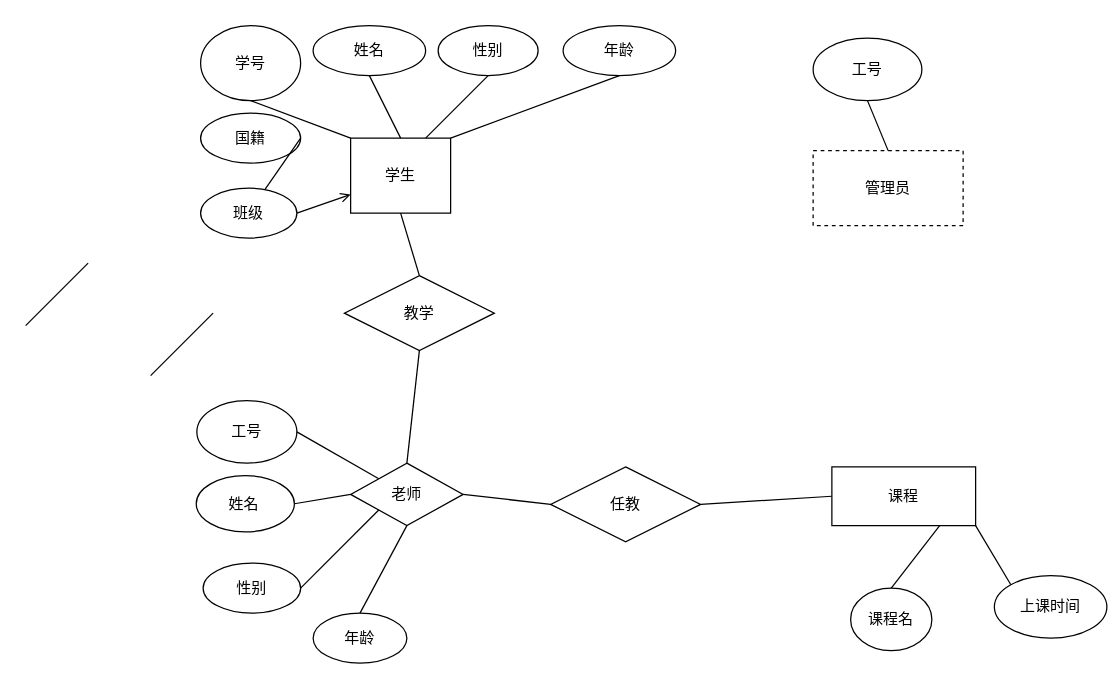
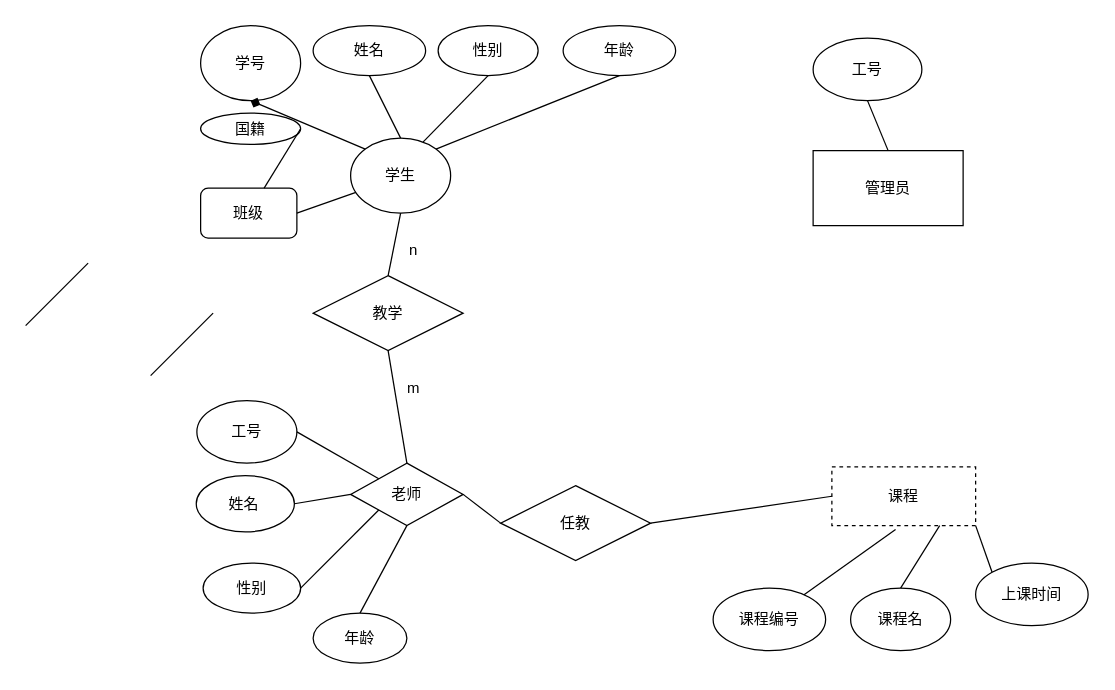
(301, 119) -> (312, 127)
(251, 138) -> (251, 129)
(401, 176) -> (401, 176)
(888, 188) -> (888, 188)
(344, 197) -> (348, 195)
(249, 213) -> (249, 213)
none -> (413, 251)
(419, 313) -> (388, 313)
none -> (413, 388)
(904, 496) -> (904, 496)
(626, 504) -> (576, 523)
none -> (850, 562)
(1051, 607) -> (1032, 594)
none -> (769, 619)
(891, 619) -> (901, 619)
